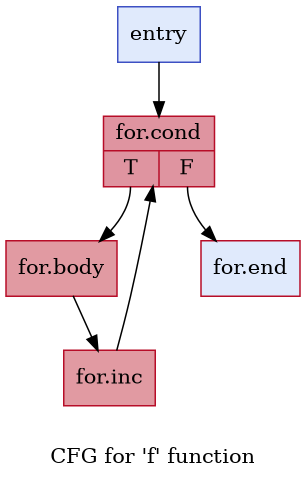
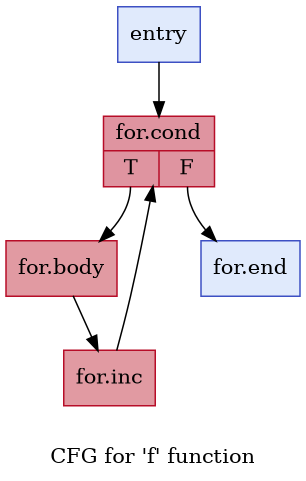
(250, 268) -> (250, 268)
